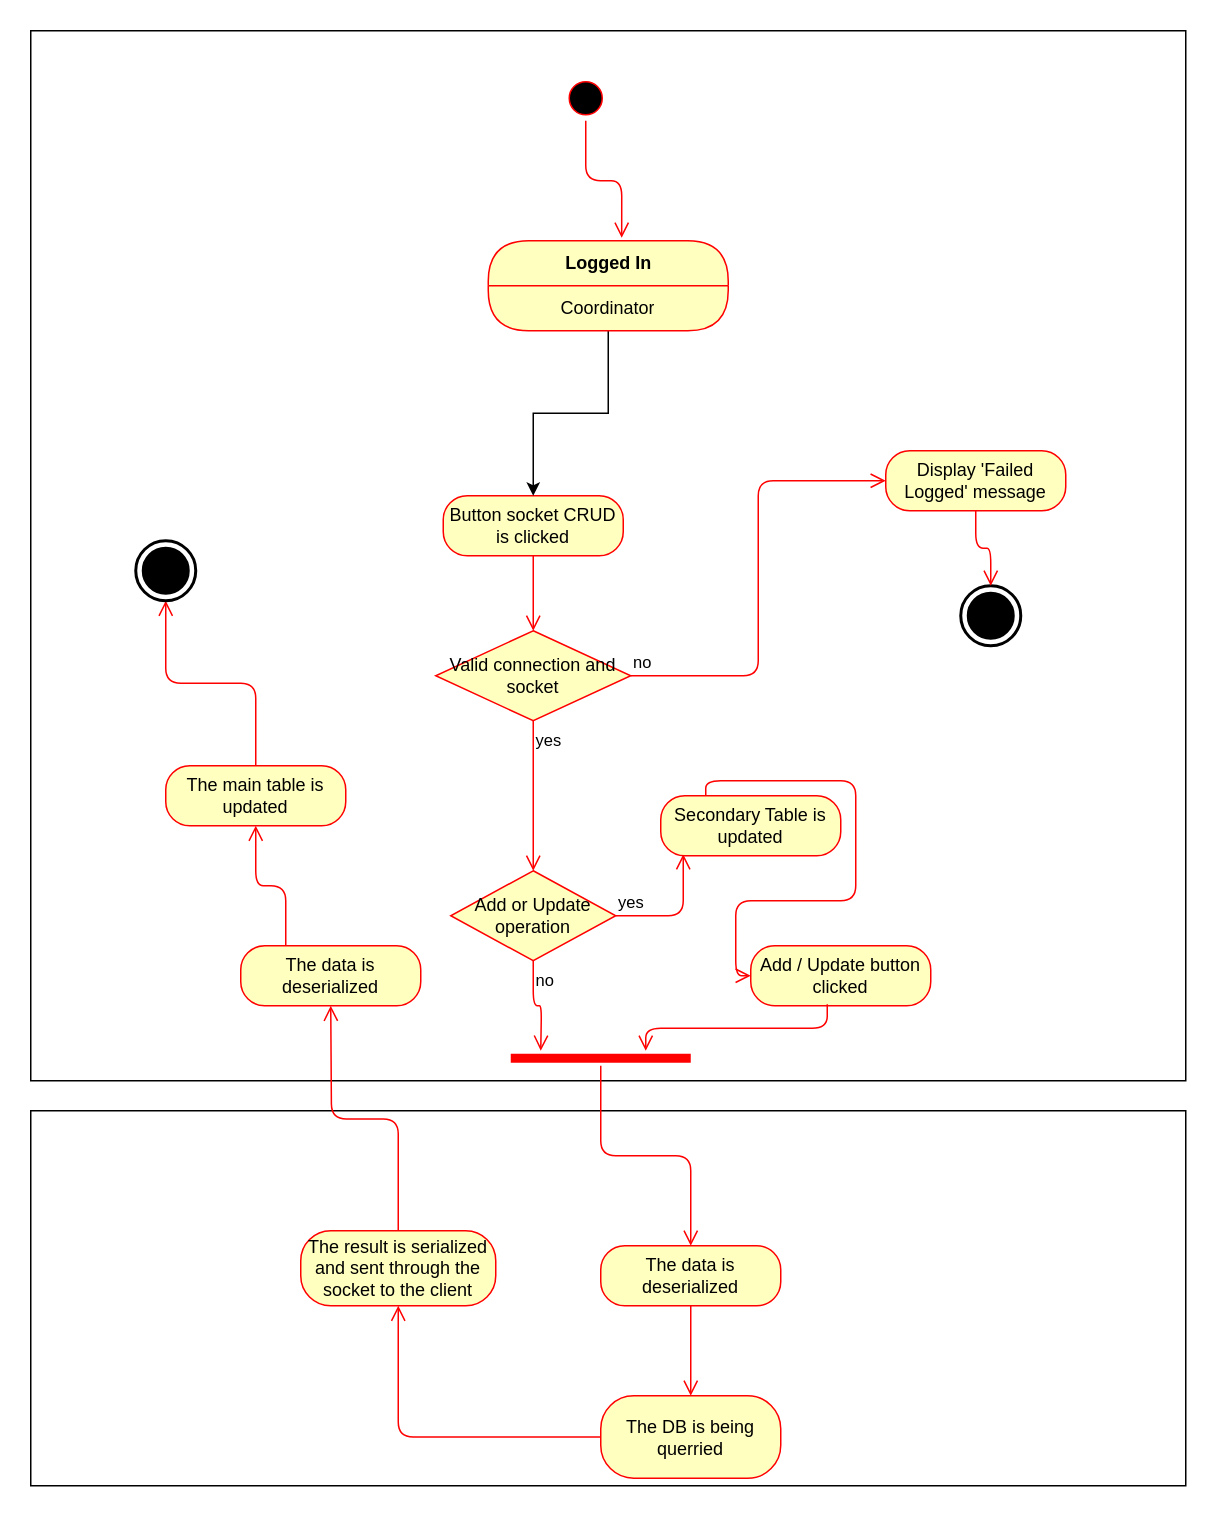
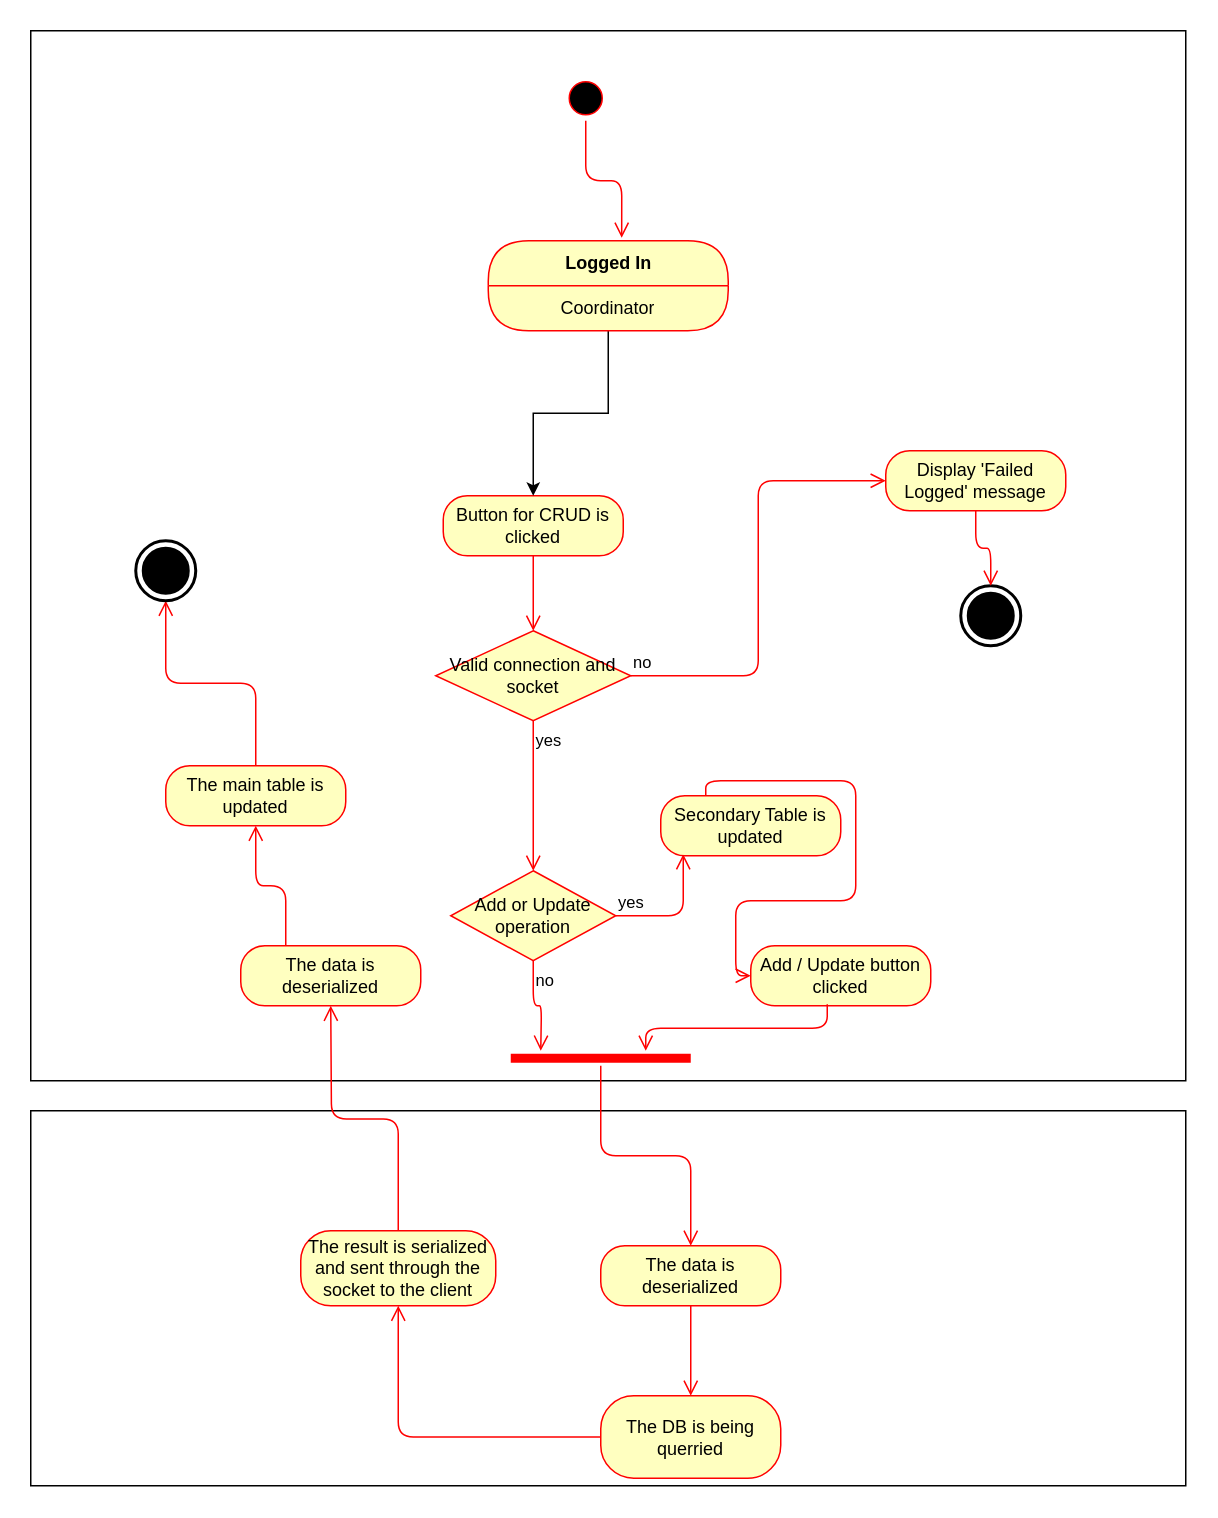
(533, 526) -> (533, 526)
